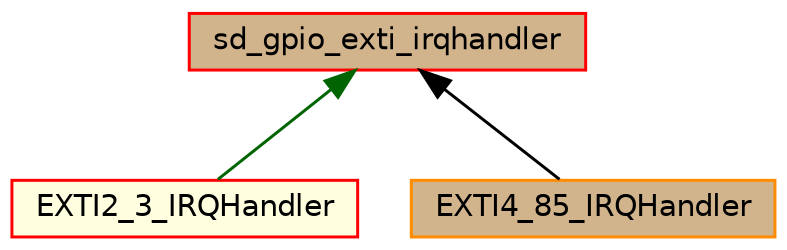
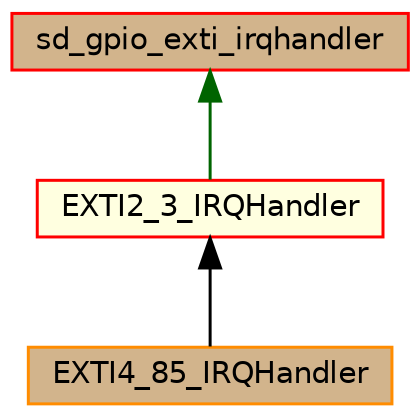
(502, 134) -> (210, 308)
